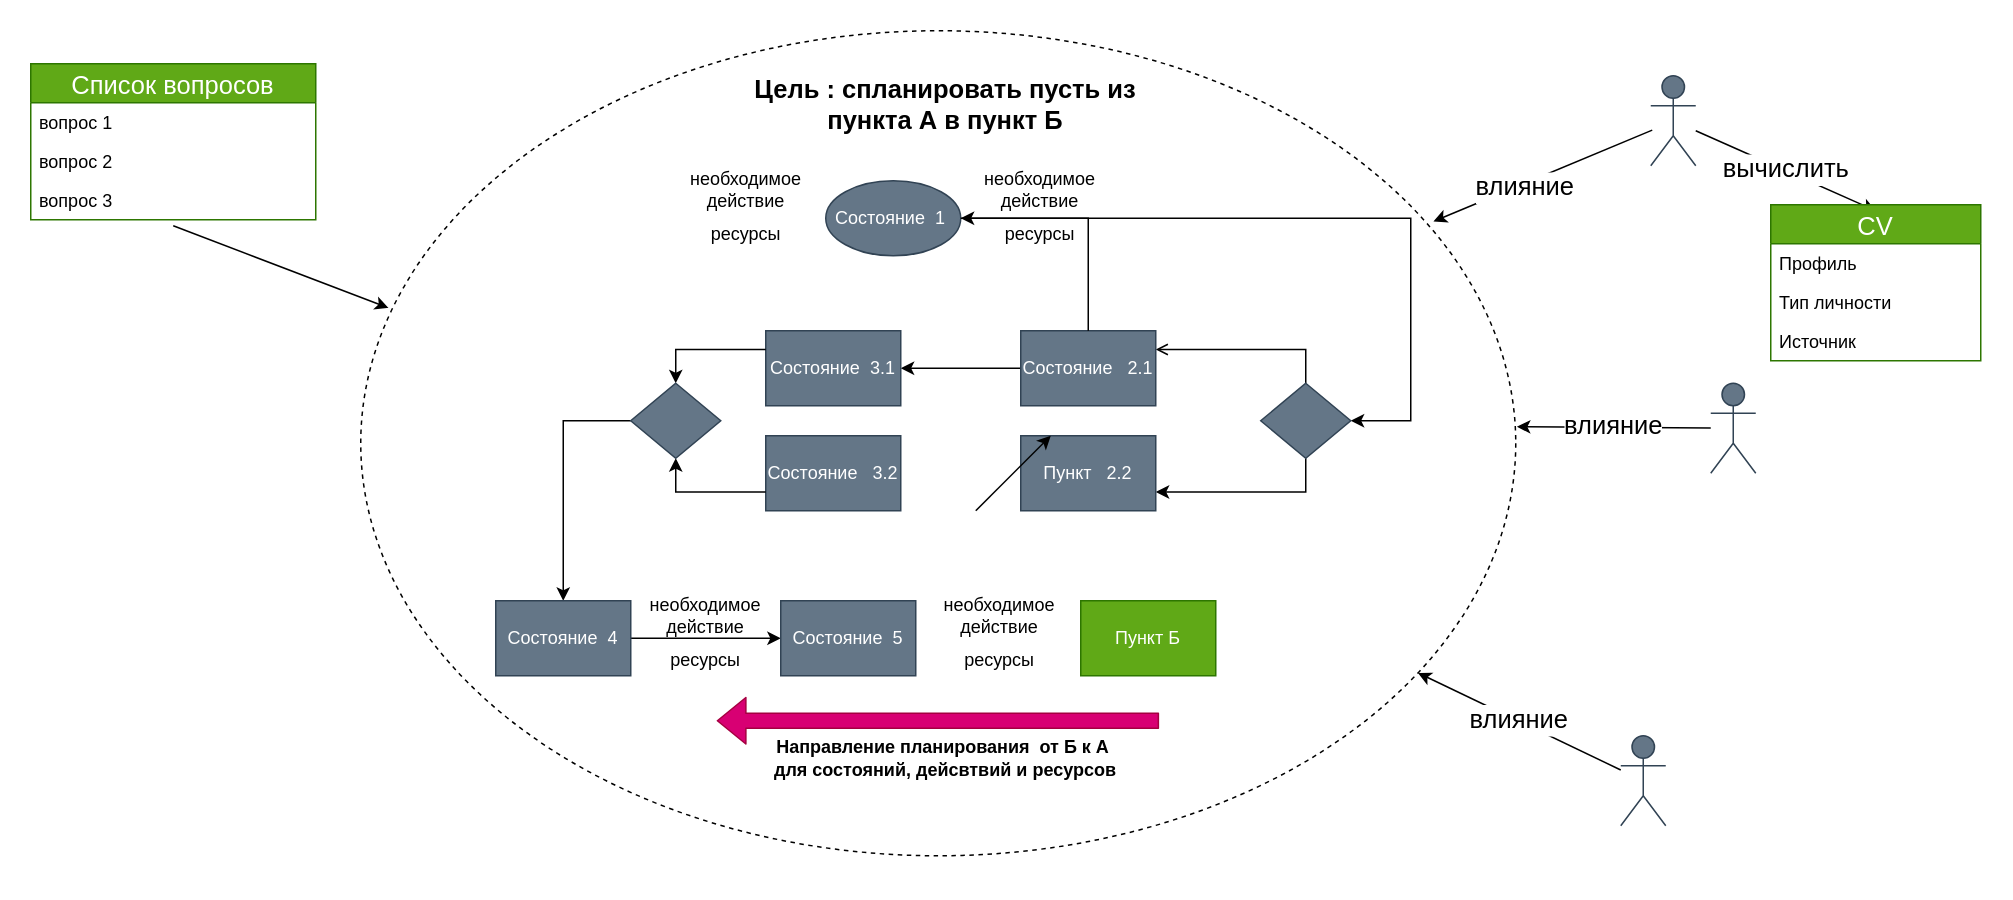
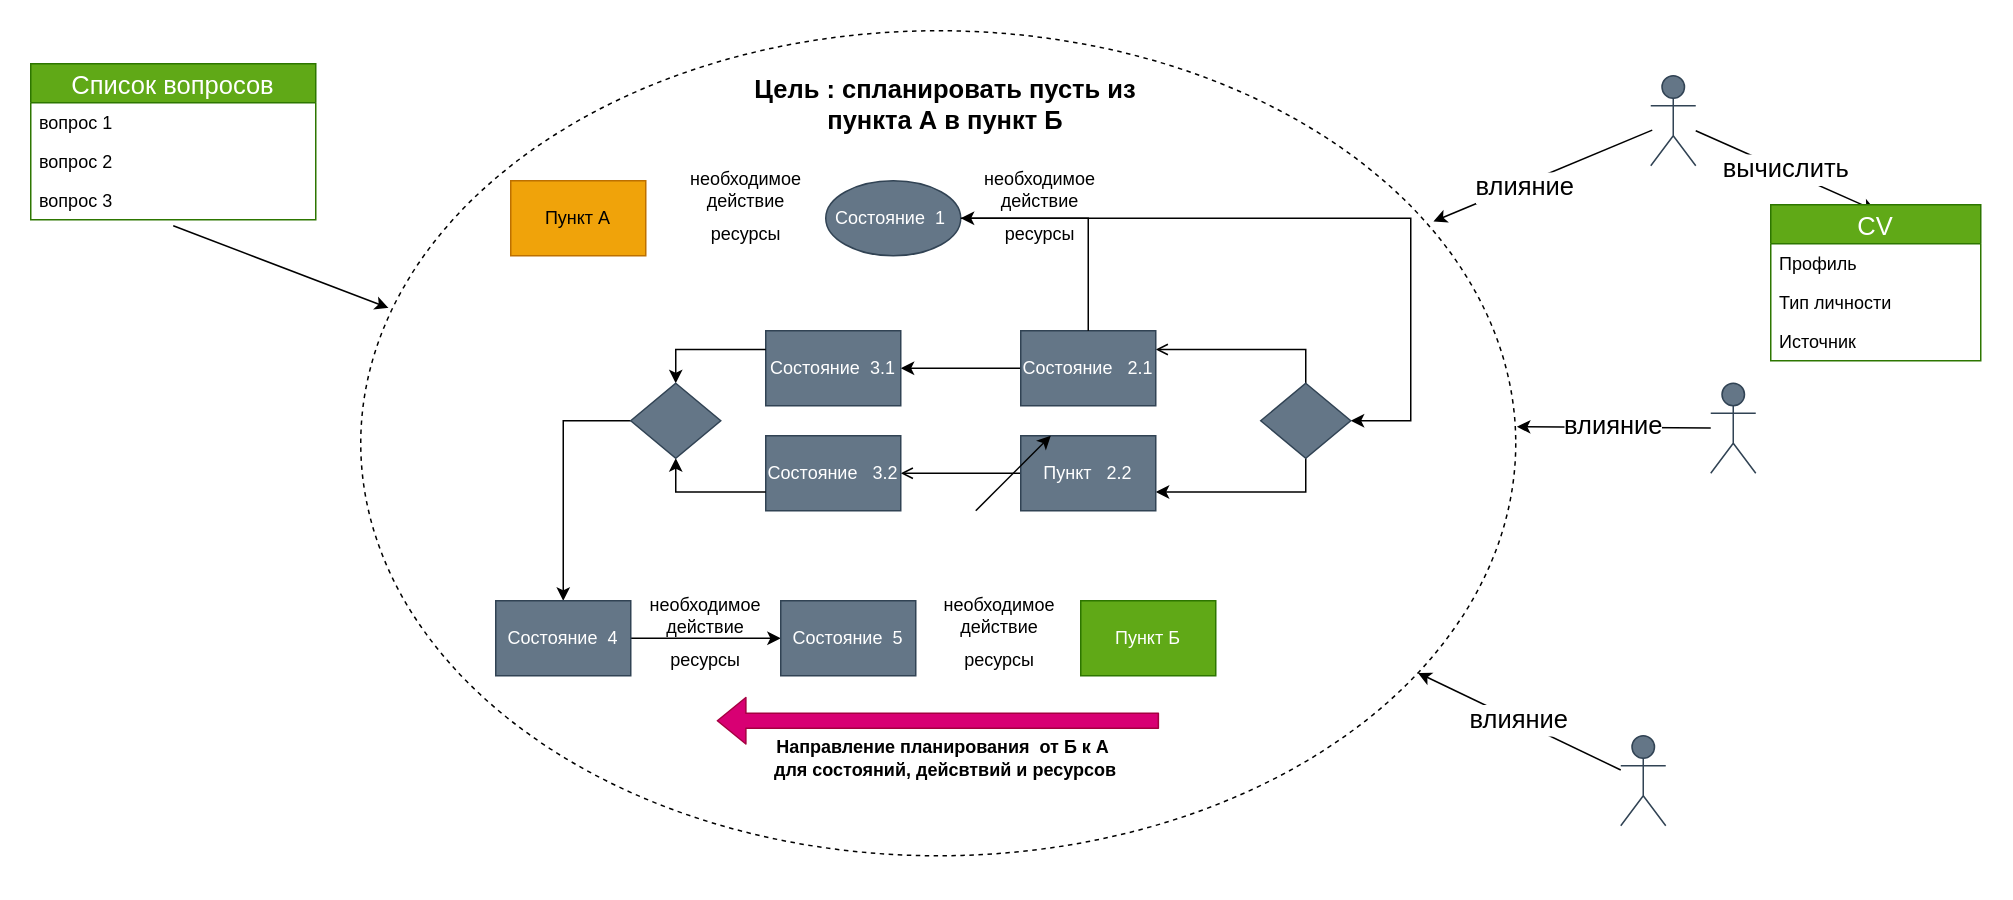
none -> (578, 218)
none -> (962, 473)
